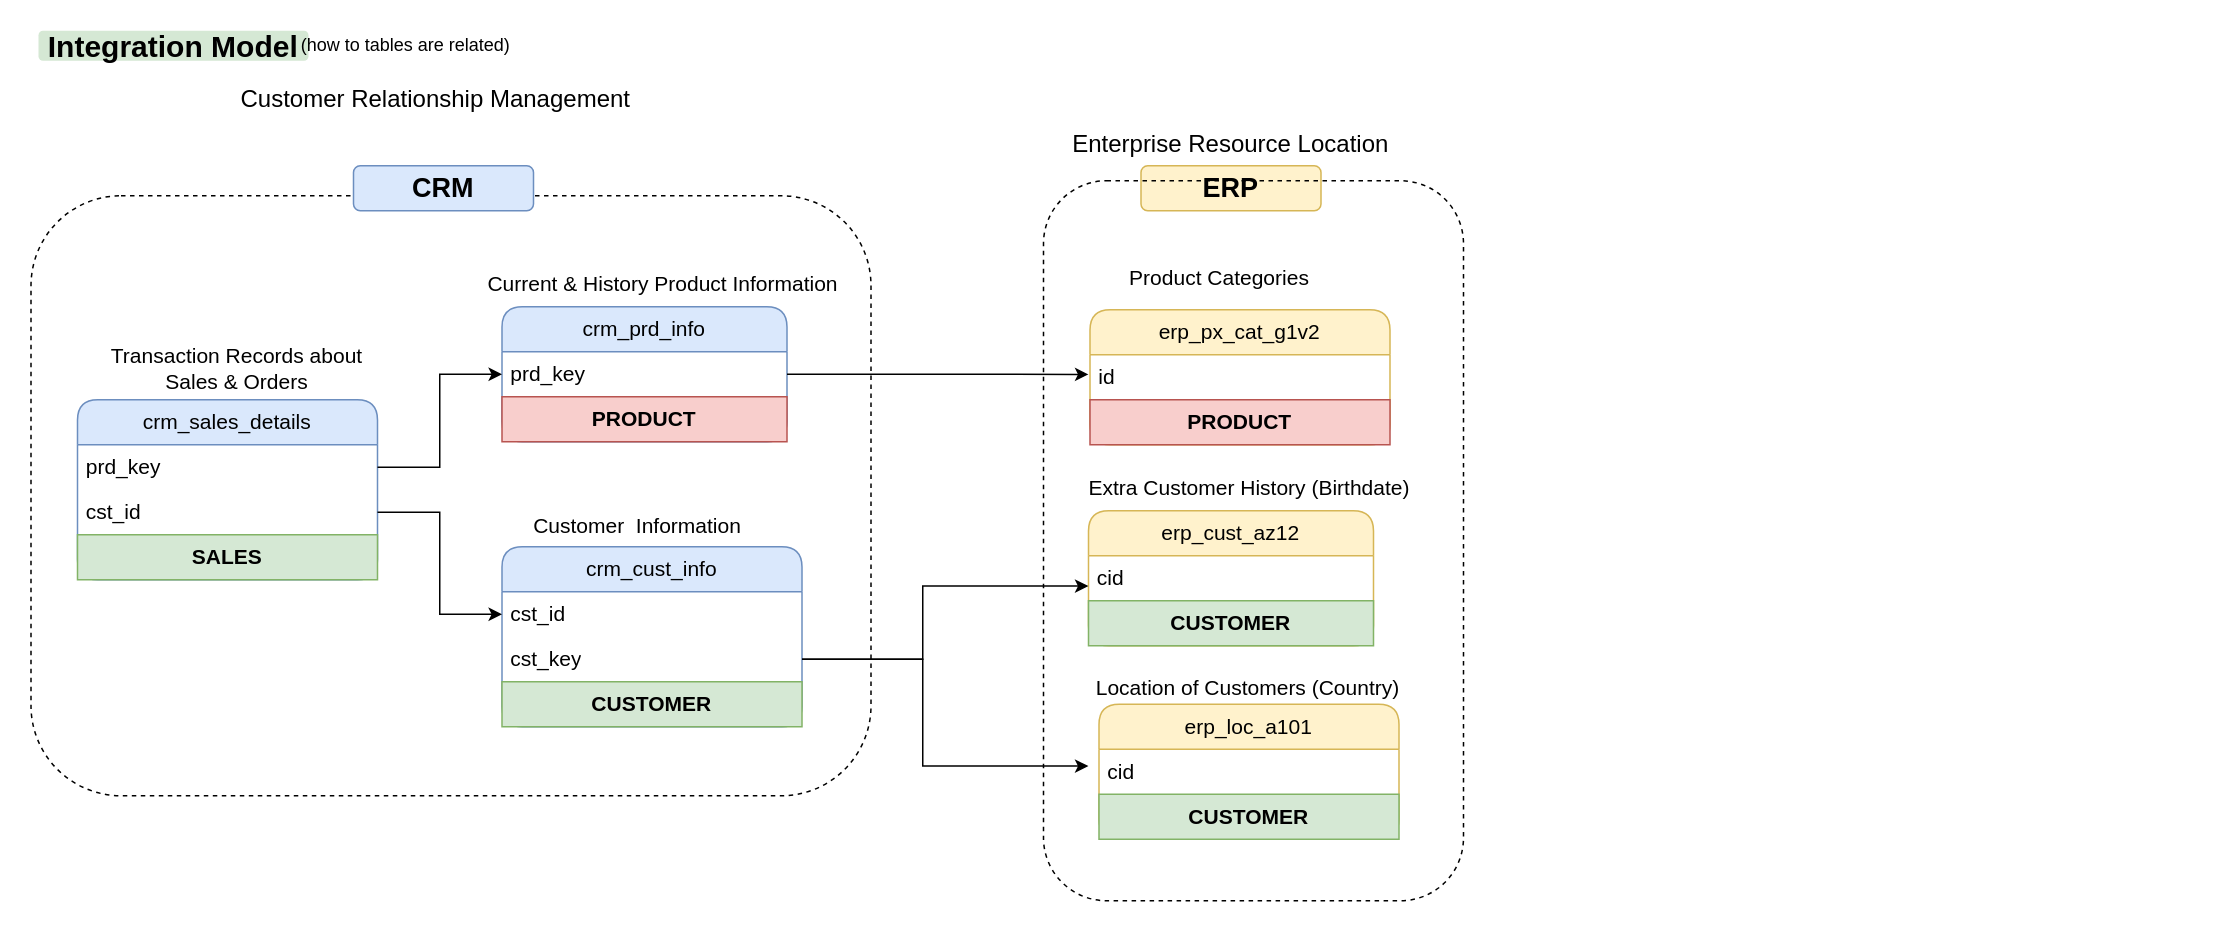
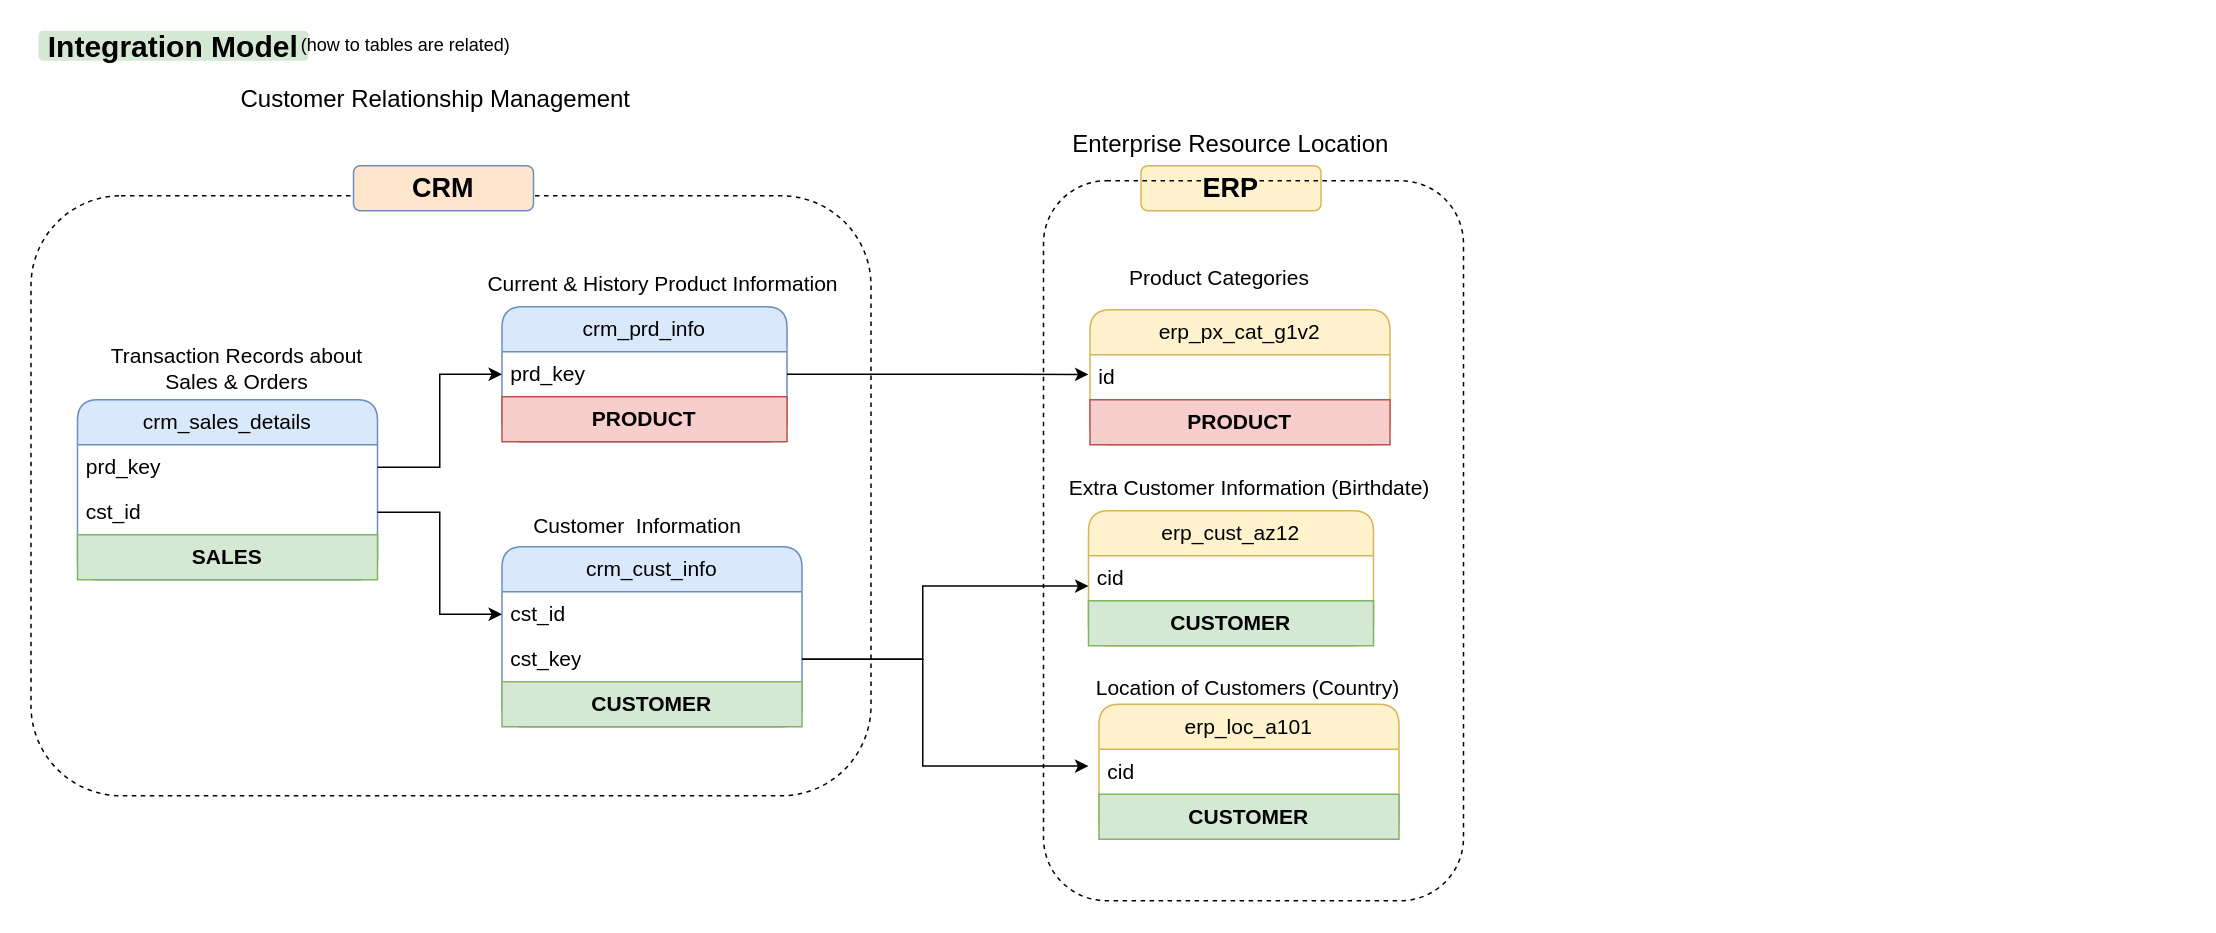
(443, 188) -> (443, 188)
(1250, 488) -> (1250, 488)
